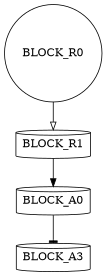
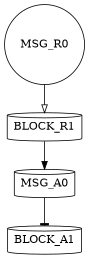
(53, 53) -> (45, 45)
(53, 201) -> (45, 183)
(53, 257) -> (45, 240)
